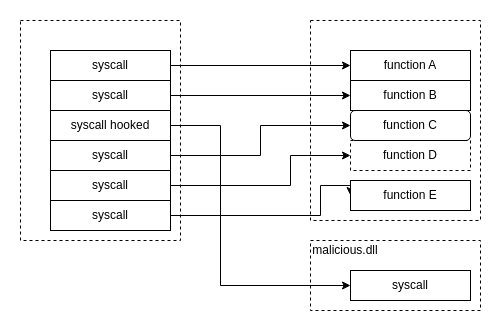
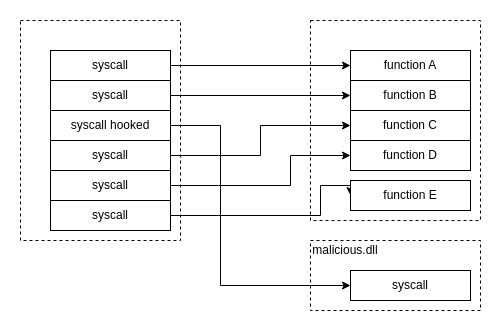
(411, 126) -> (411, 126)
(411, 156) -> (411, 156)
